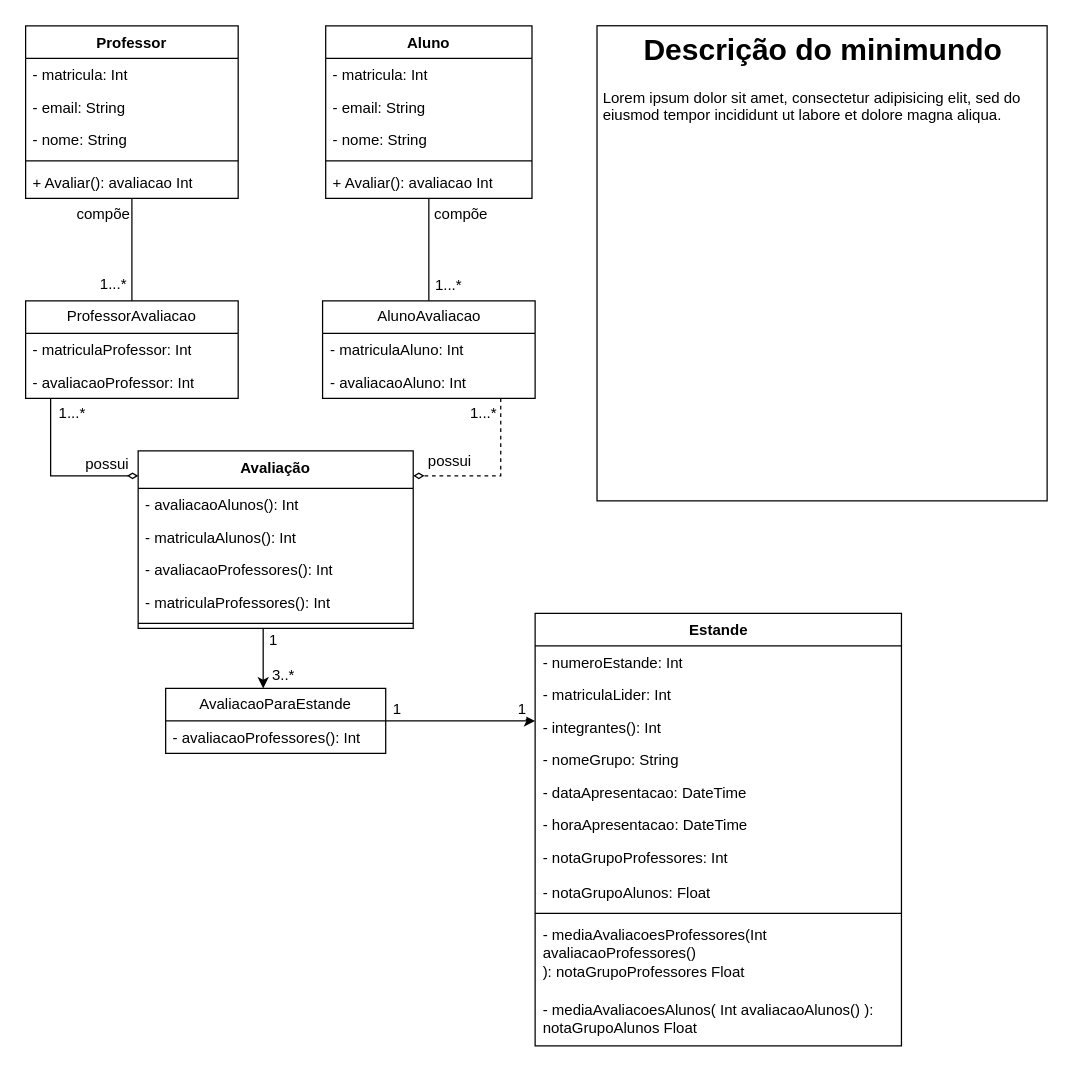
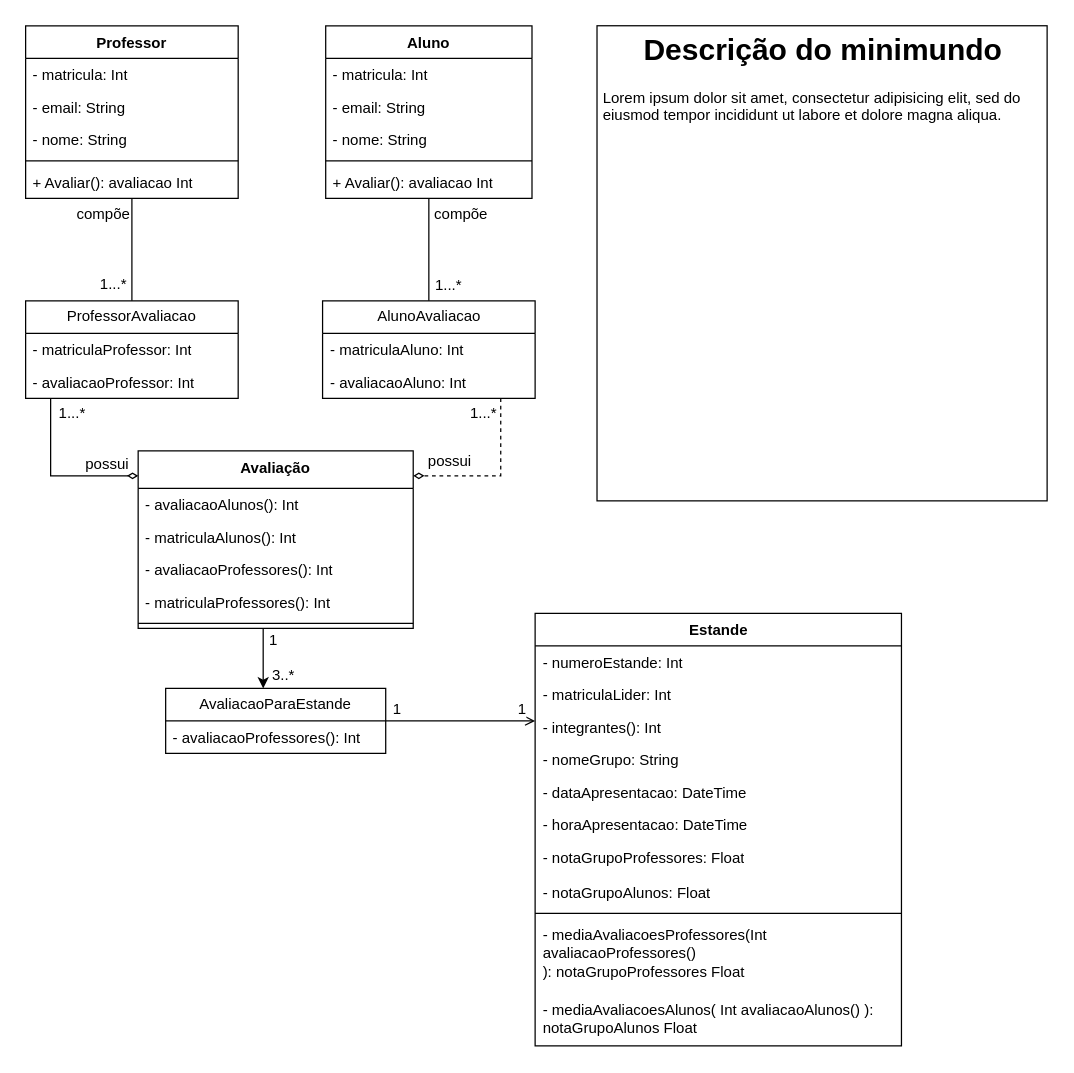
(525, 721) -> (527, 721)
(653, 858) -> (659, 858)
